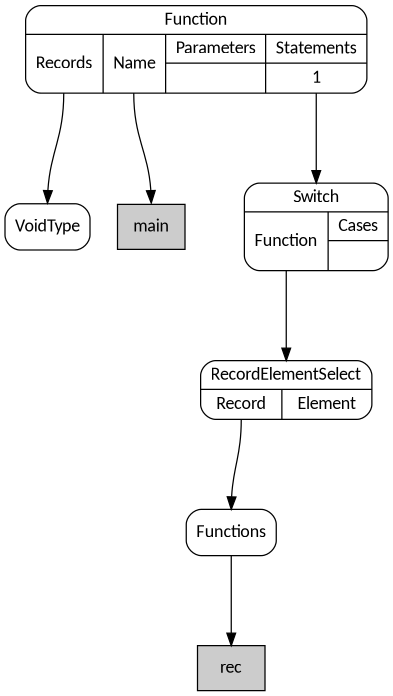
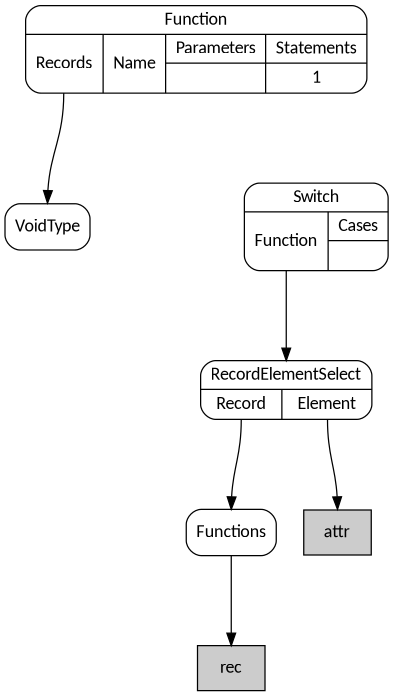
(316, 132) -> none
(151, 227) -> none
none -> (338, 532)
